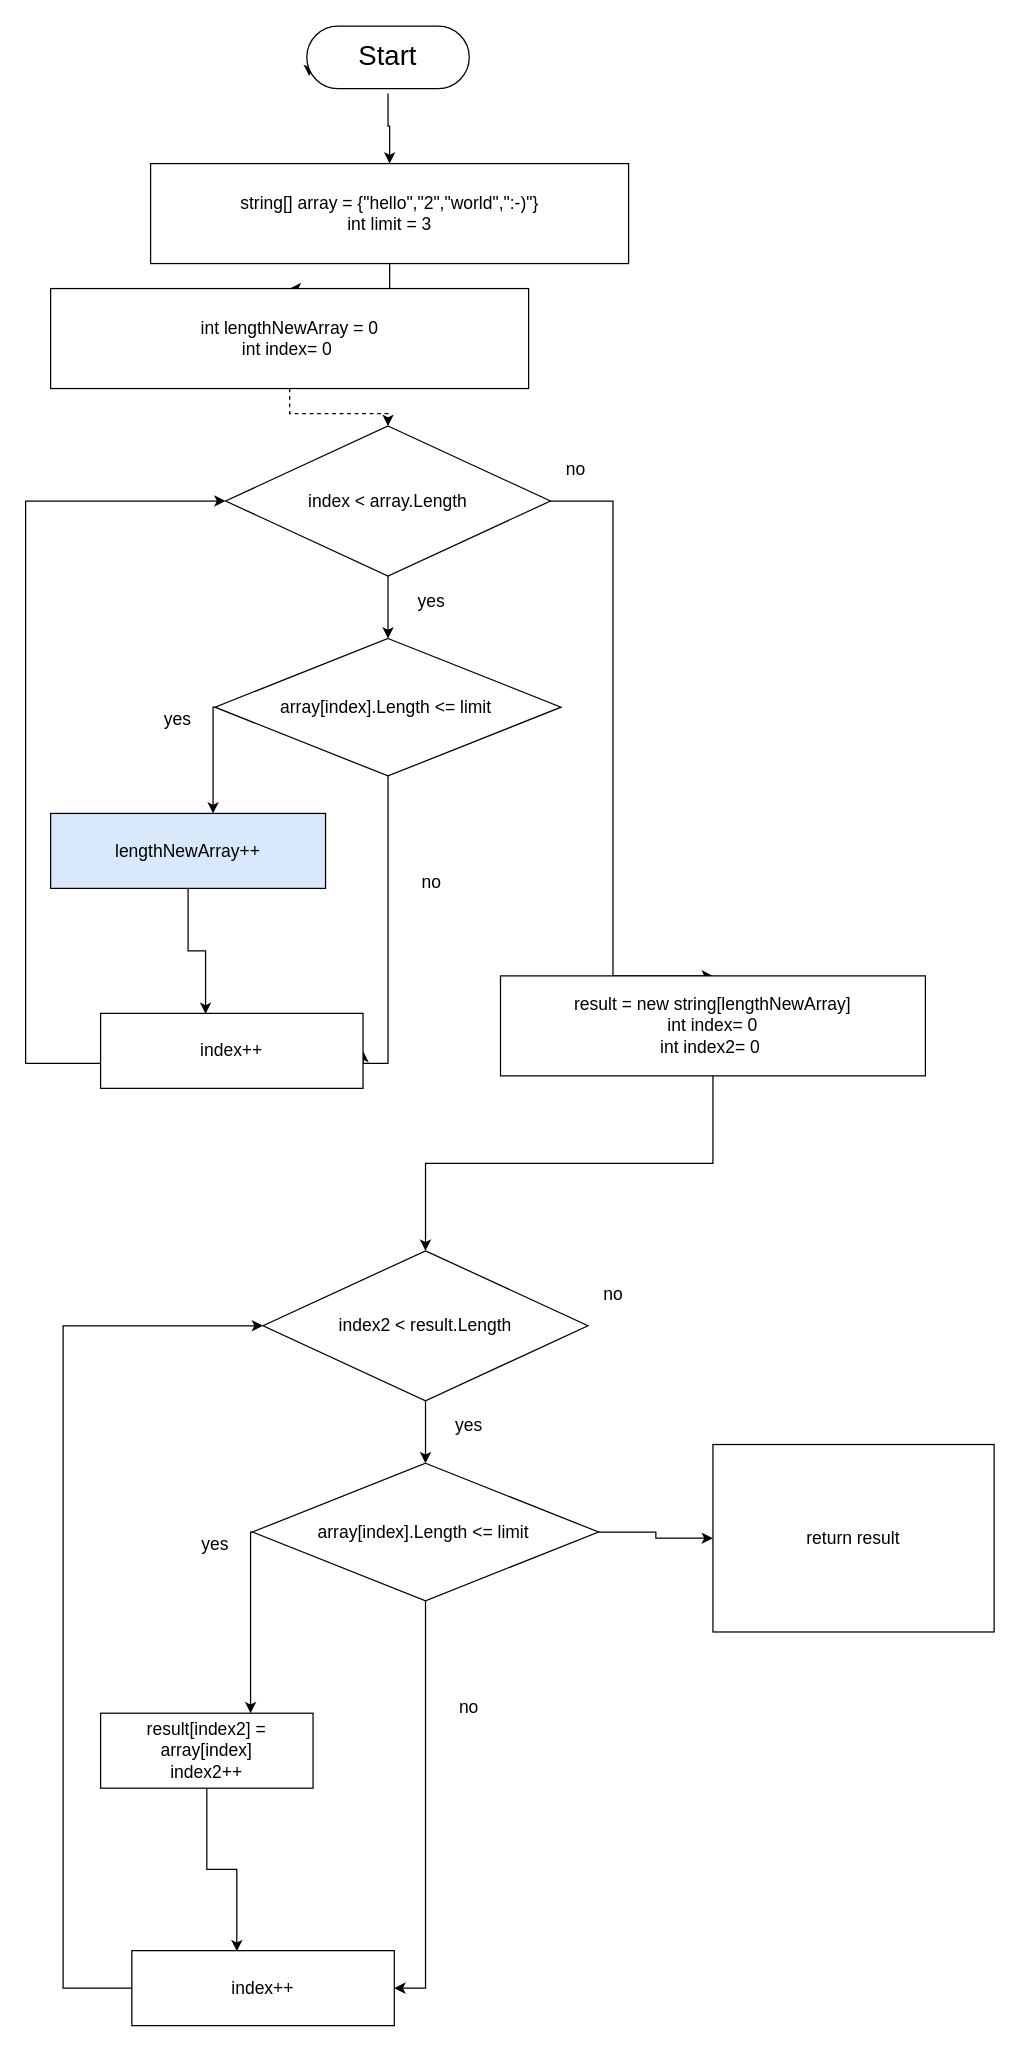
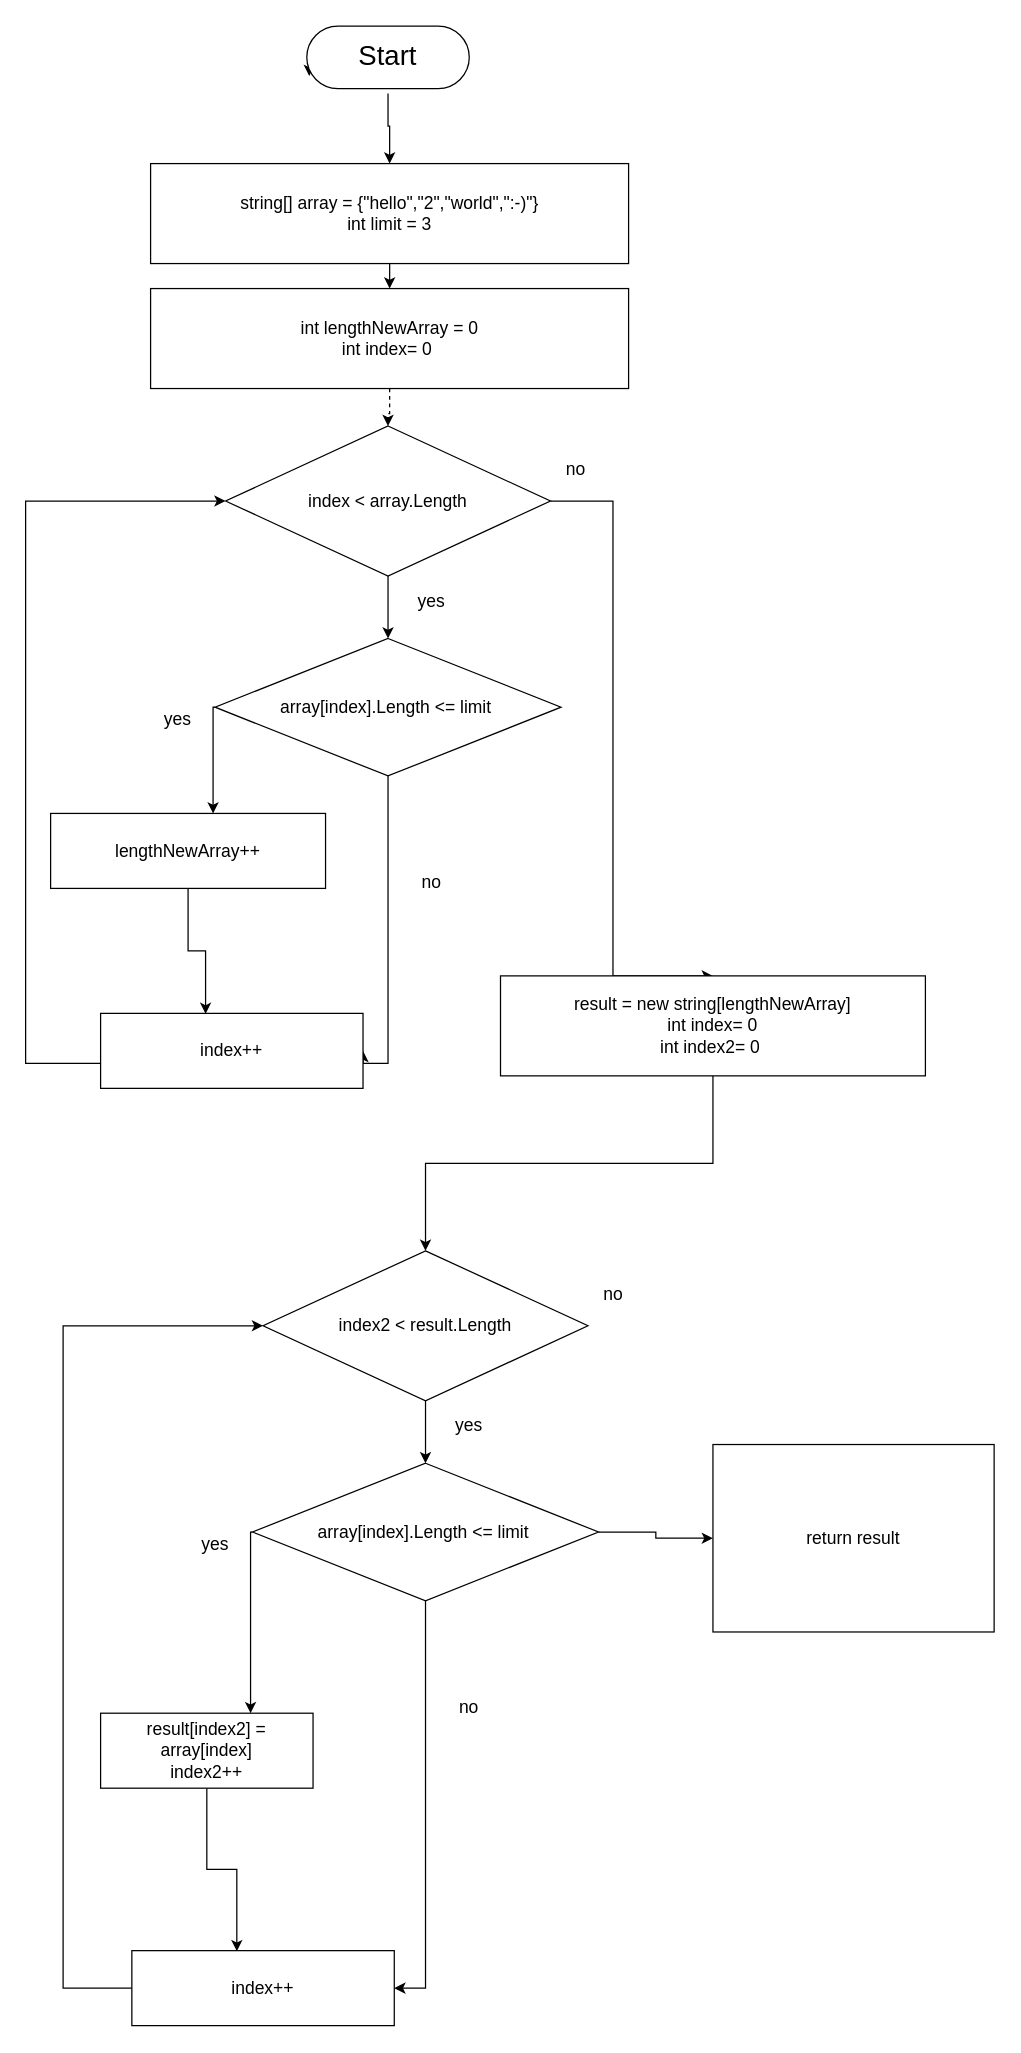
(290, 338) -> (390, 338)
(188, 851) -> (188, 851)
